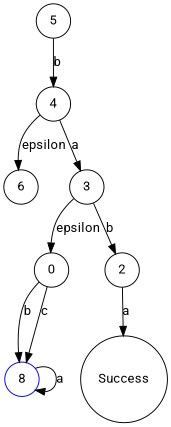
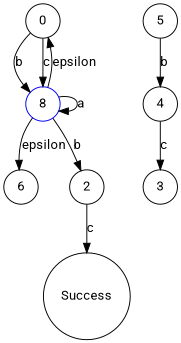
(23, 135) -> (22, 138)
(75, 146) -> (164, 146)
(58, 218) -> (52, 67)
(103, 224) -> (66, 139)
(126, 312) -> (91, 229)
